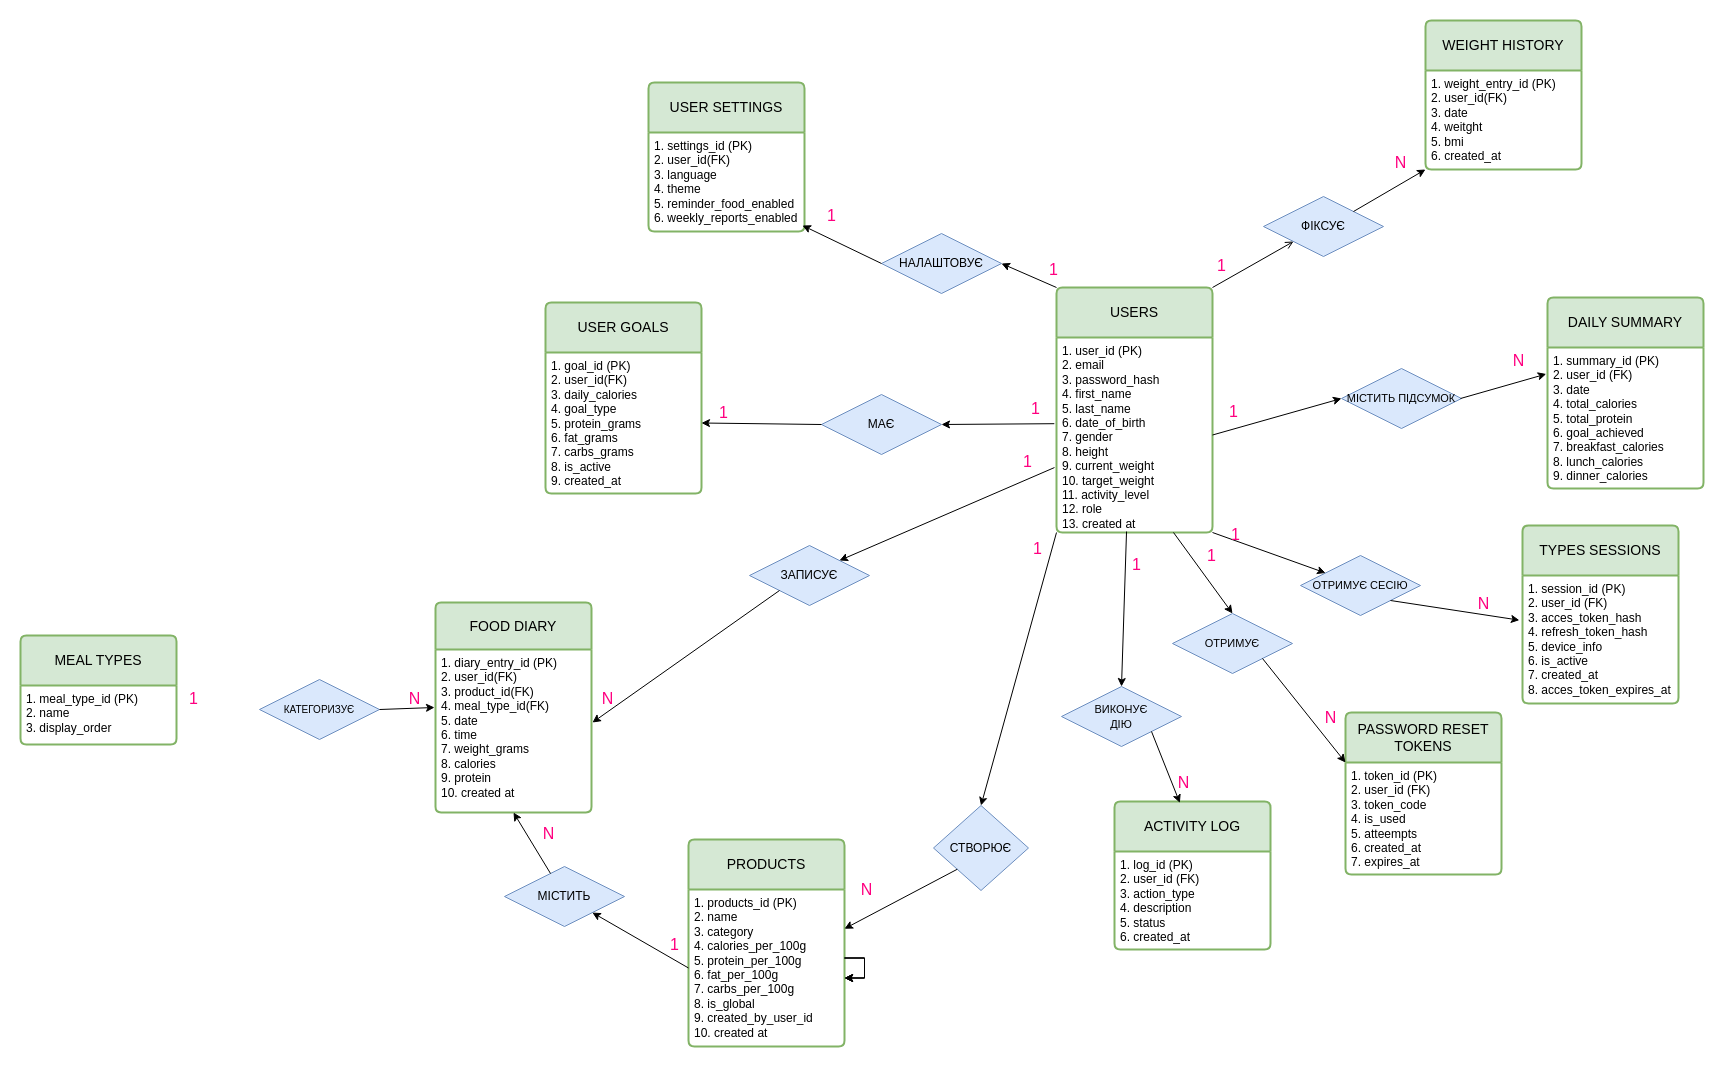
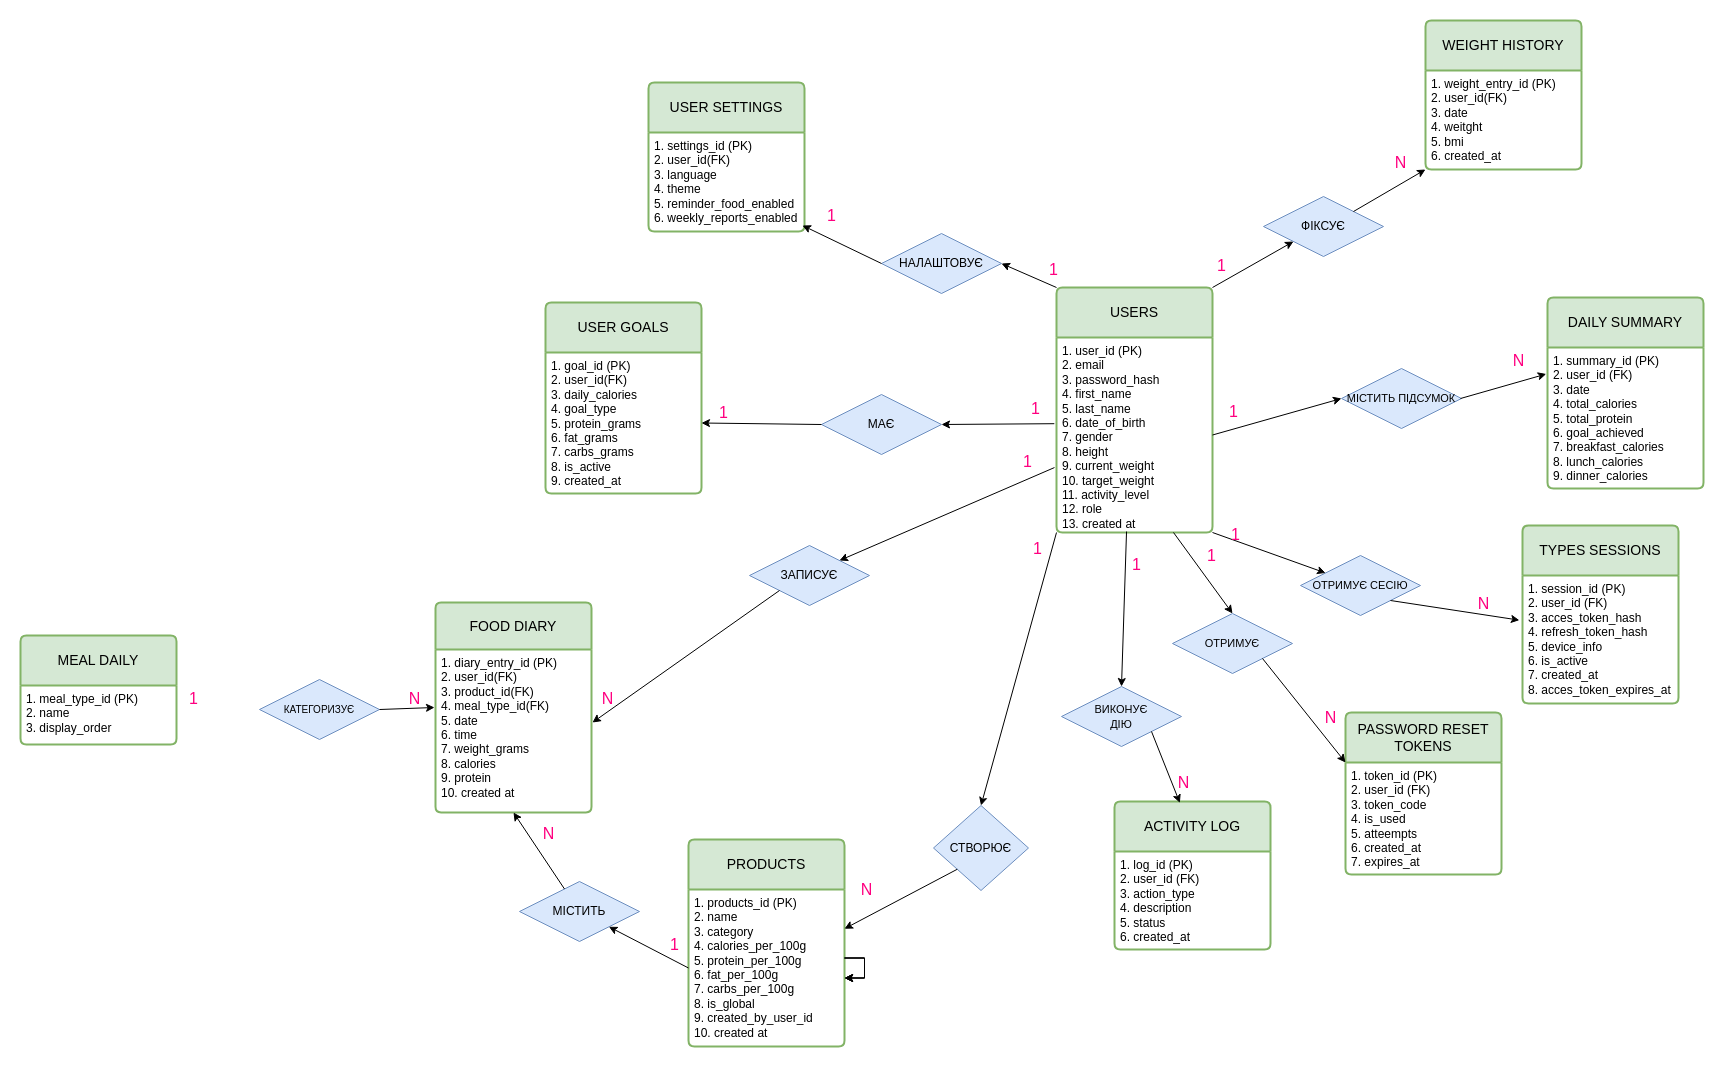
(1288, 245) -> (1287, 245)
(99, 661) -> (99, 661)
(565, 897) -> (580, 912)
